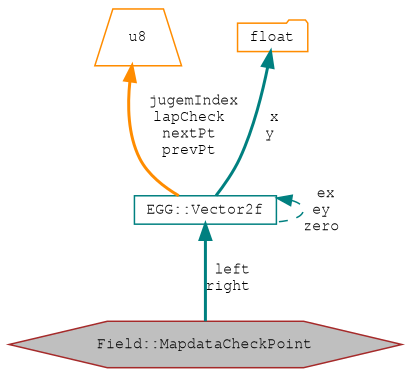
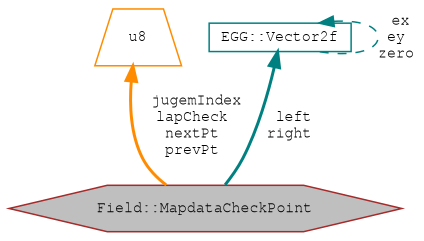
(273, 37) -> none
(135, 147) -> (135, 138)
